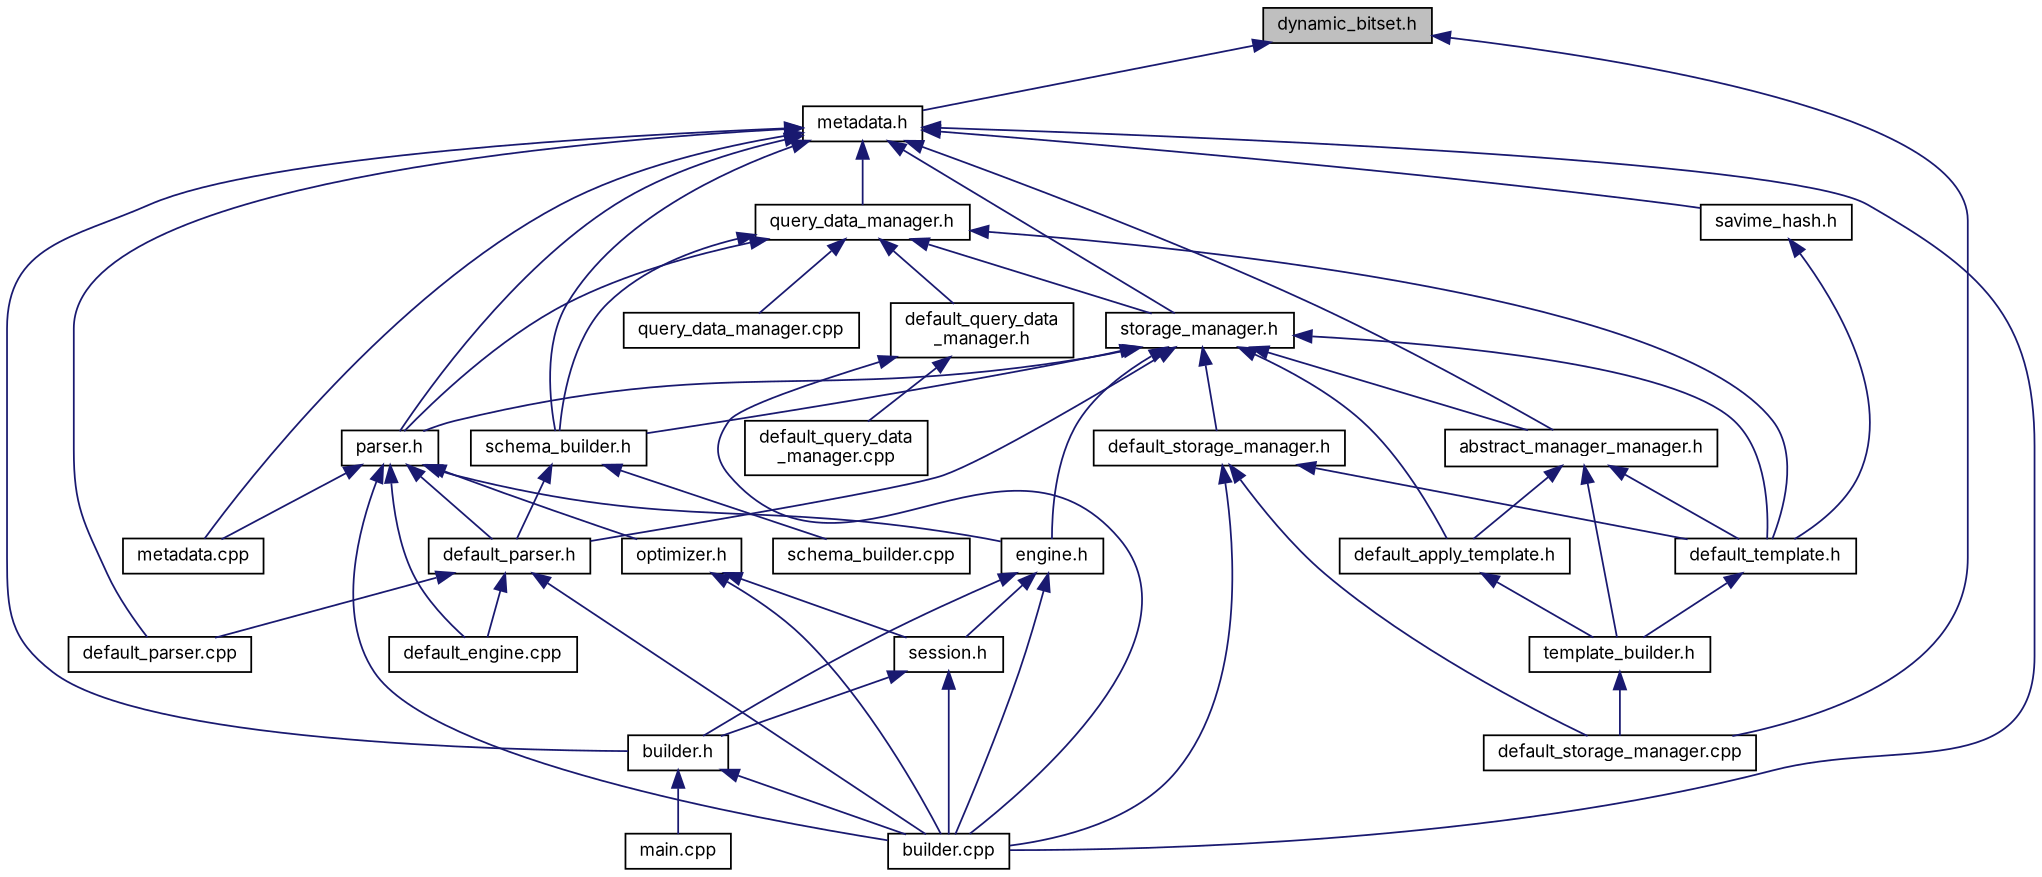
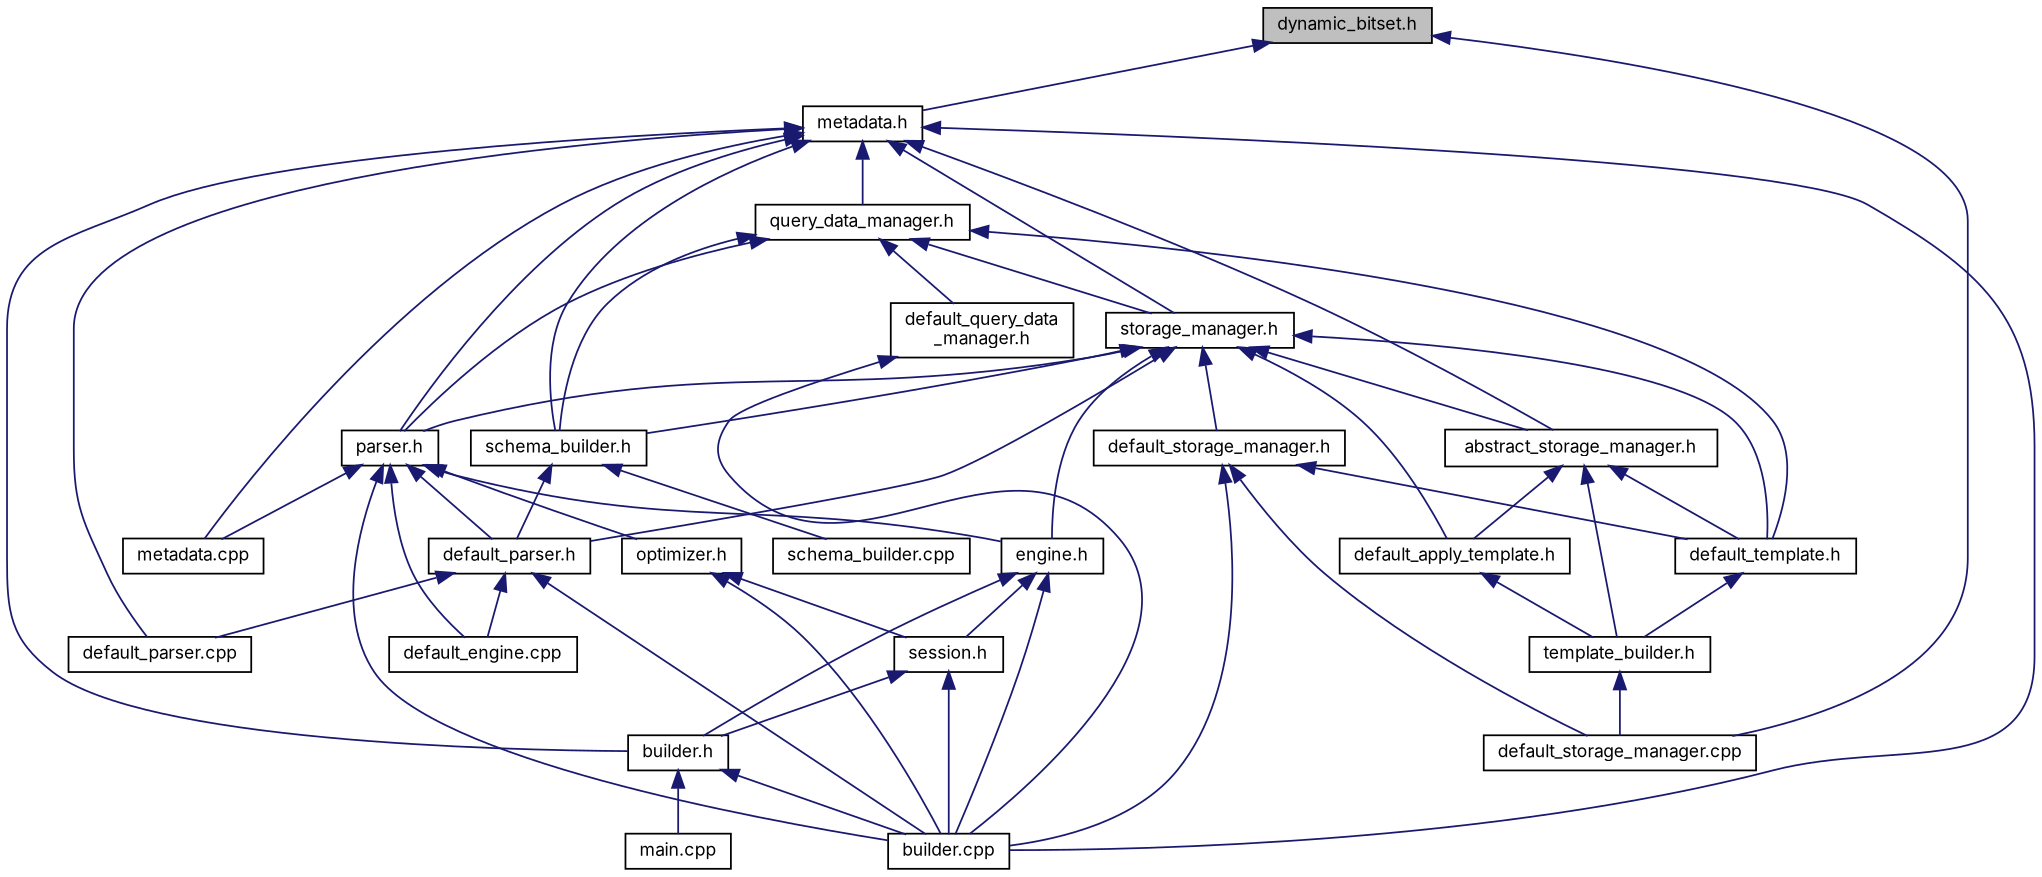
(1776, 222) -> none
(741, 330) -> none
(836, 448) -> none
(1581, 448) -> (1581, 448)
